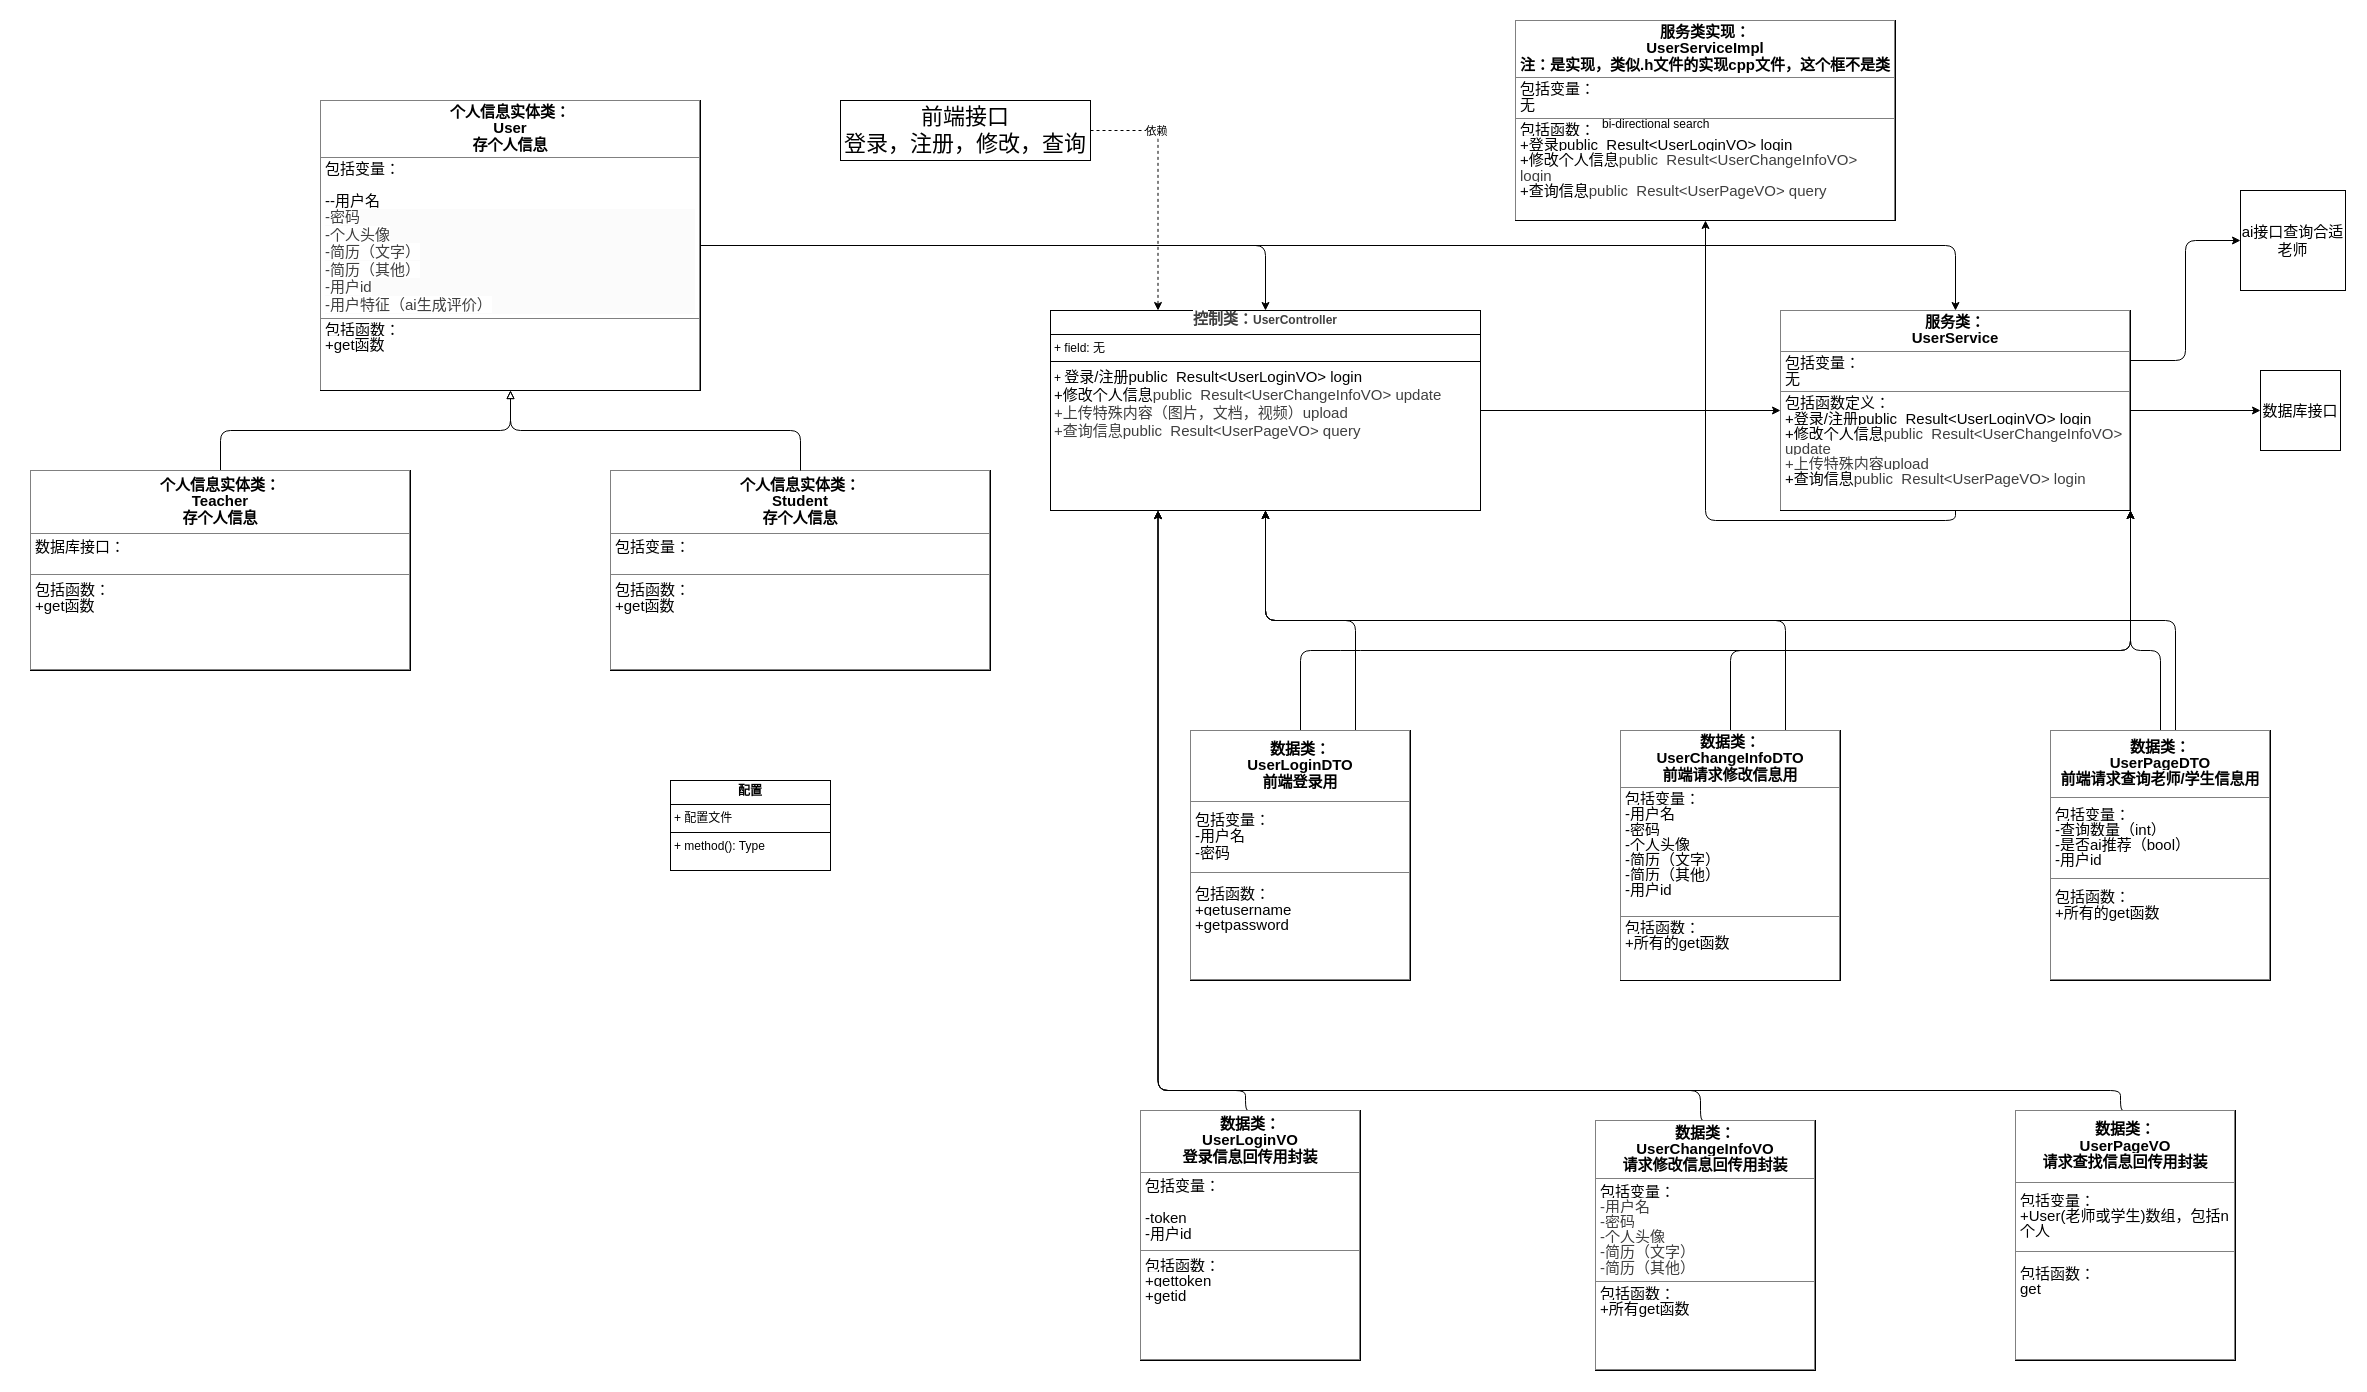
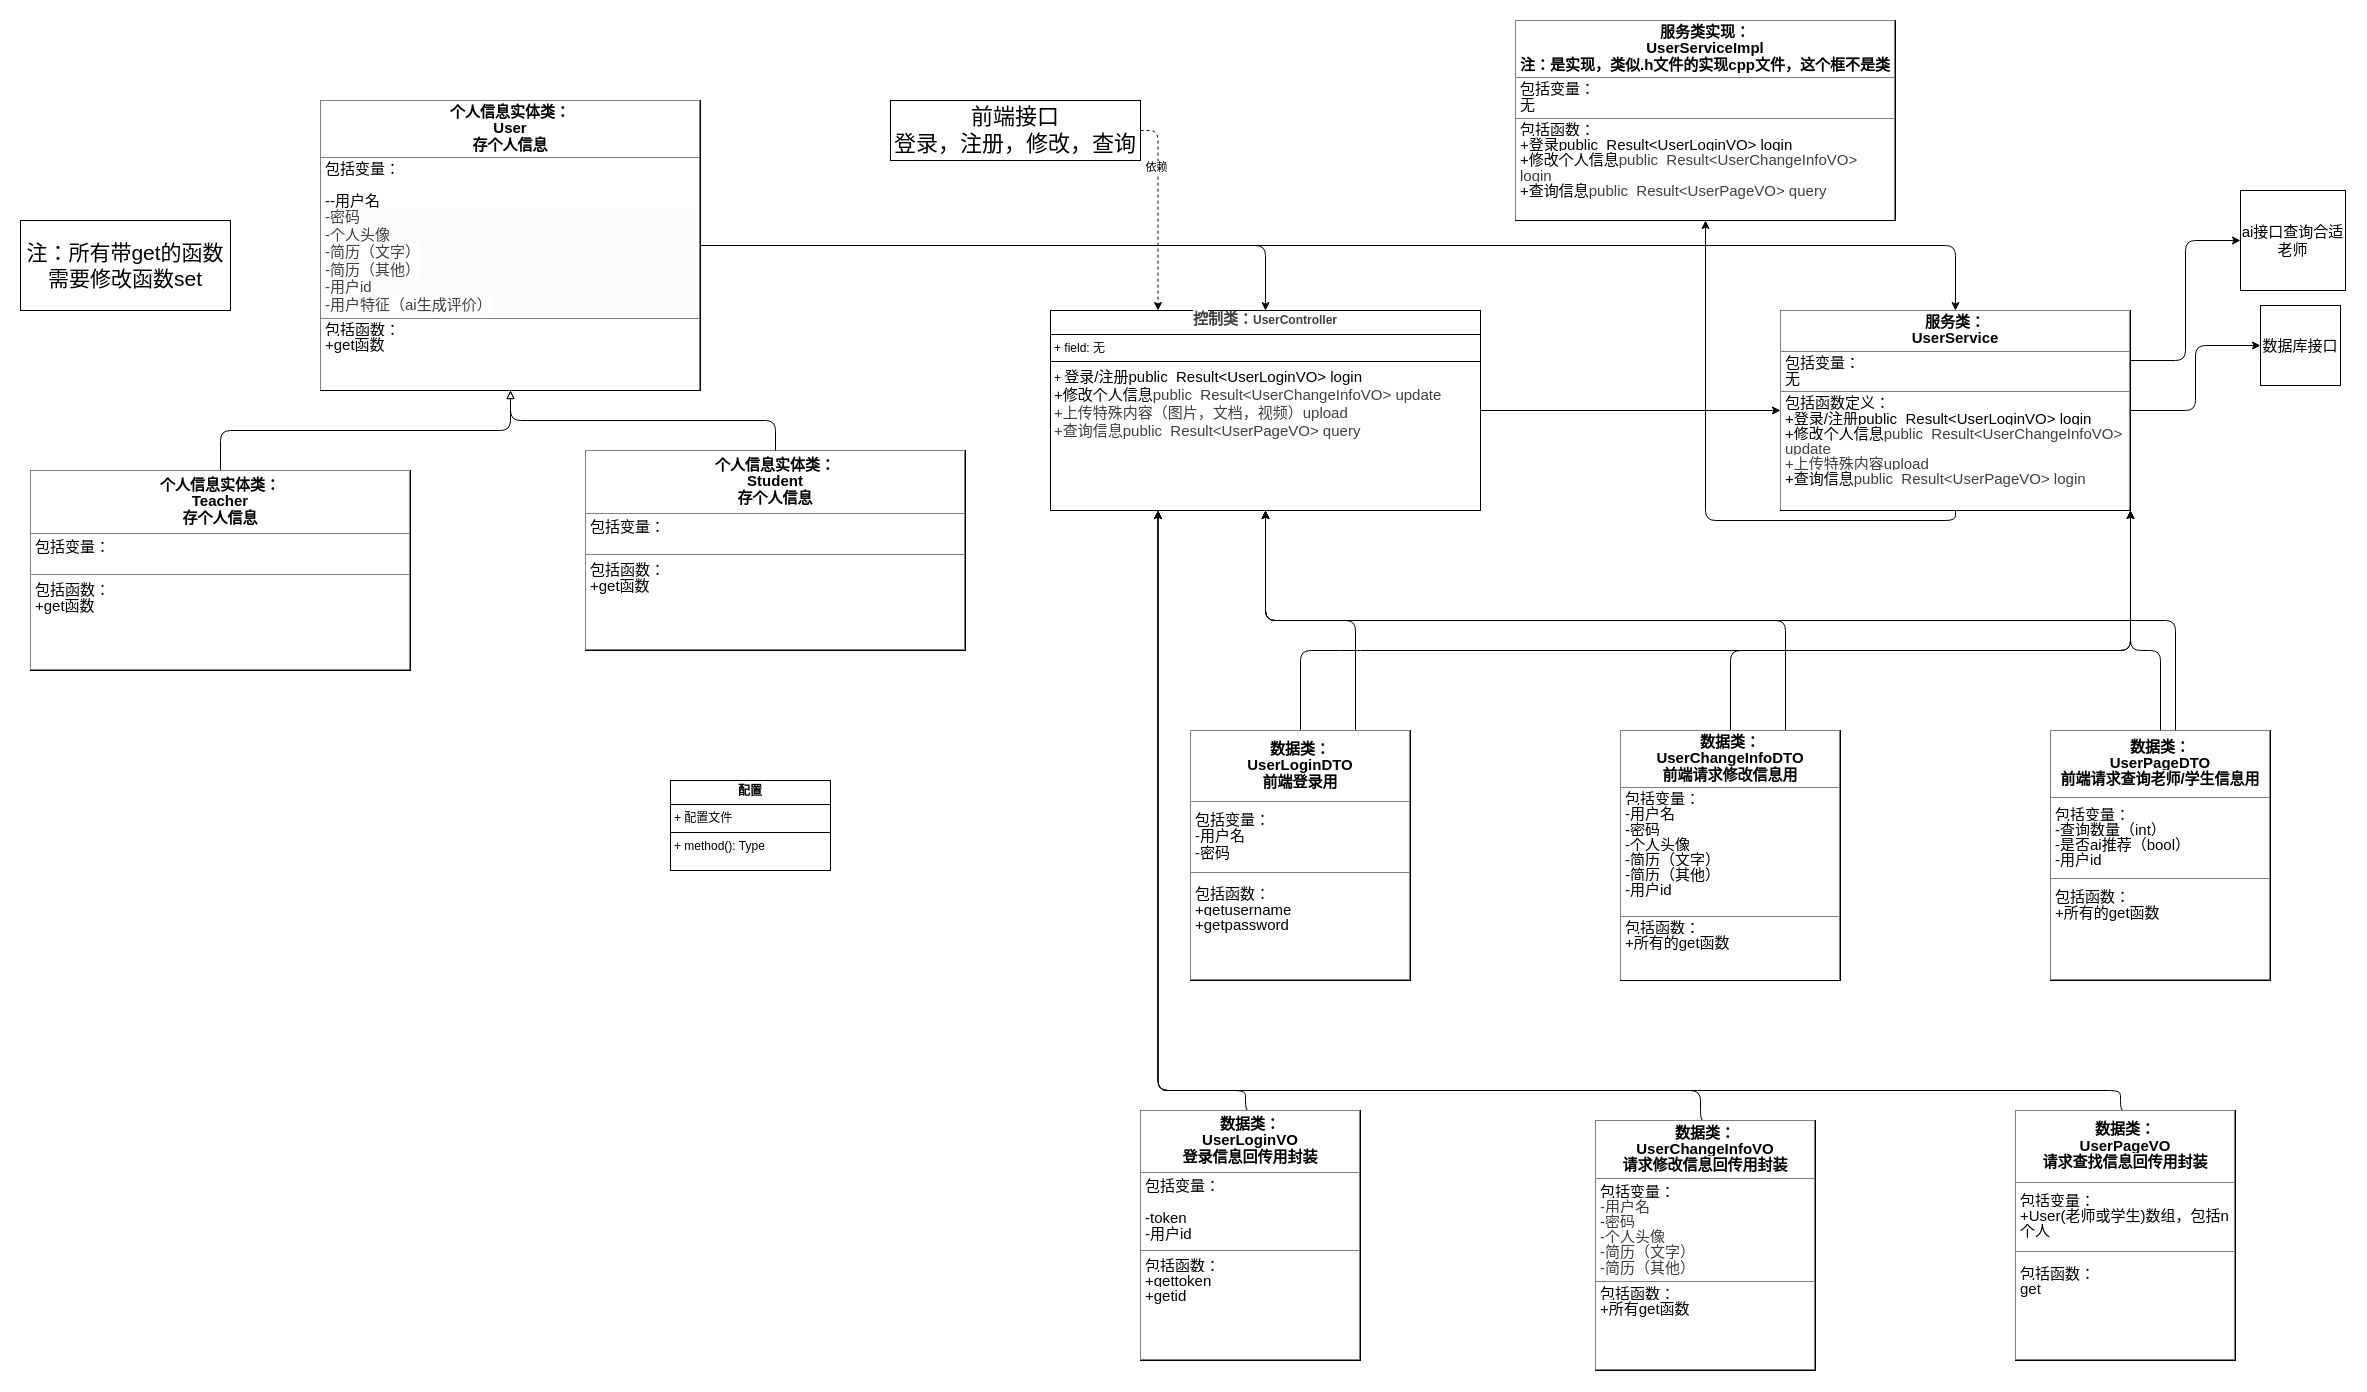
(966, 131) -> (1016, 131)
(1671, 131) -> none
none -> (126, 266)
(2301, 411) -> (2301, 346)
(79, 514) -> (79, 514)
(801, 571) -> (776, 551)
